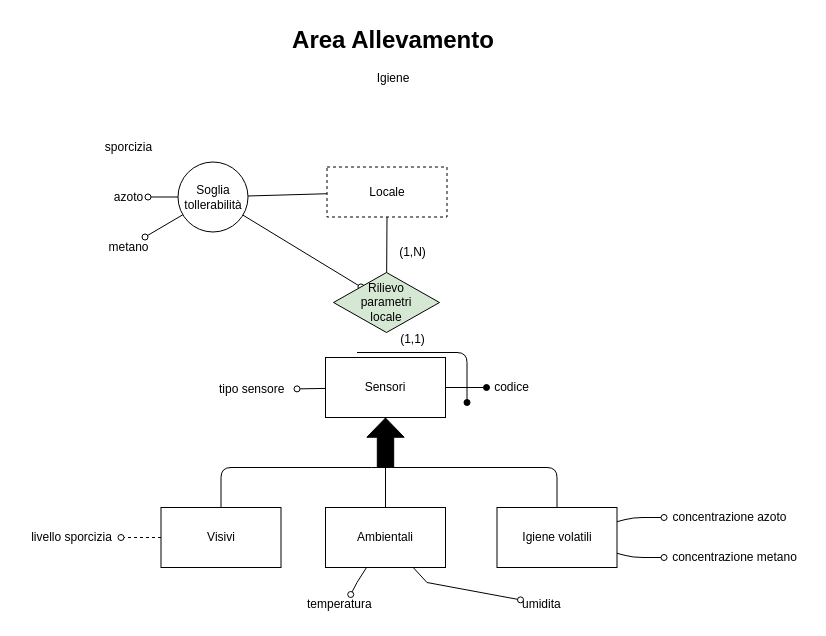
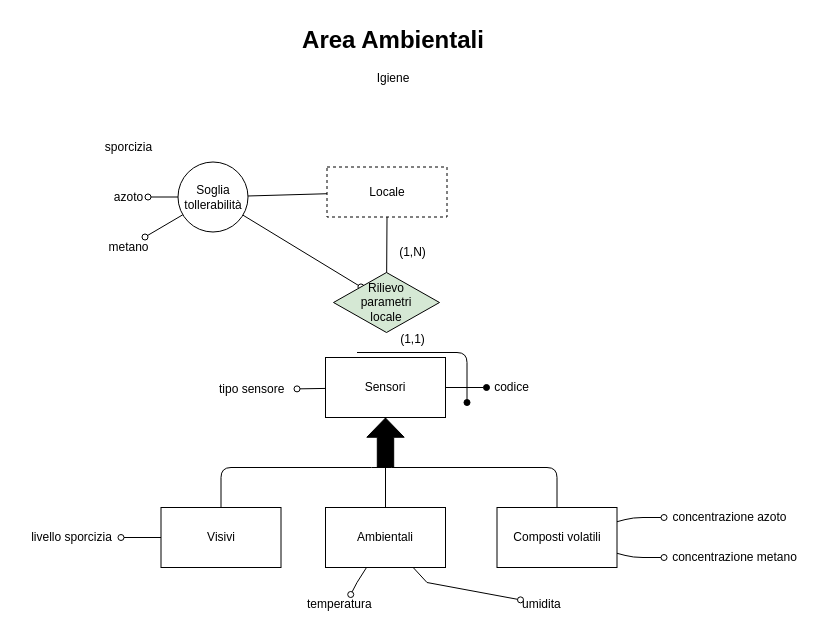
(394, 25) -> (394, 25)
(142, 538) -> (142, 538)
(558, 538) -> (558, 538)
